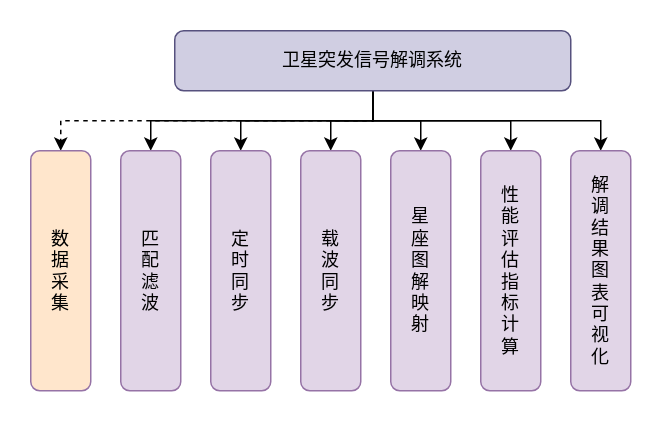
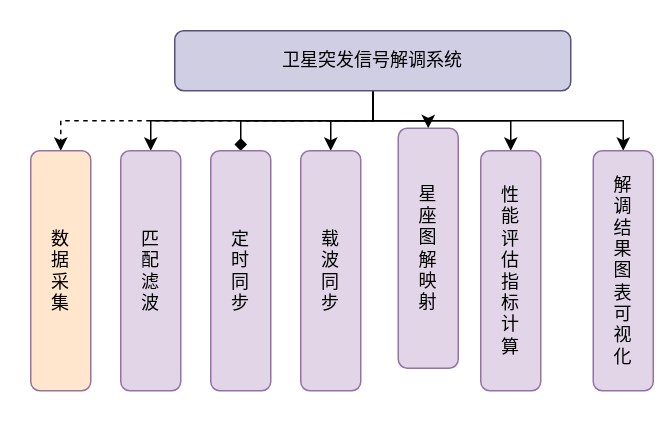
(241, 139) -> (241, 138)
(421, 271) -> (428, 248)
(601, 271) -> (623, 271)
